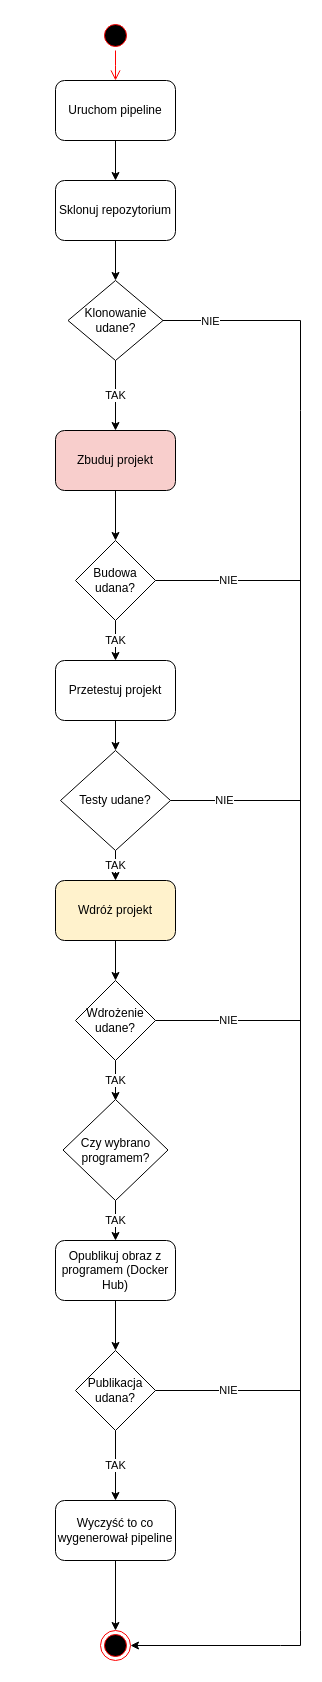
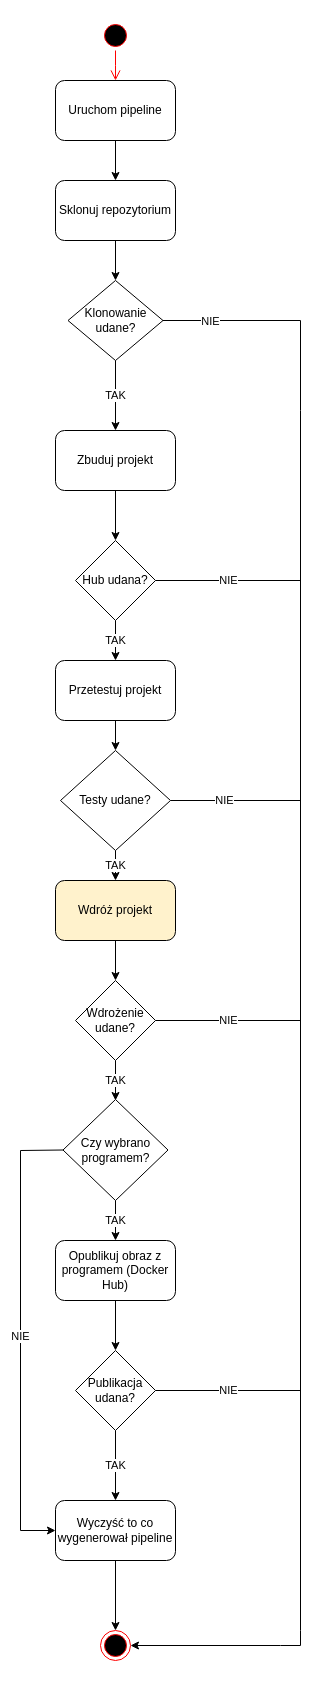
(116, 461) -> (116, 461)
(116, 581) -> (116, 581)
none -> (21, 1334)
